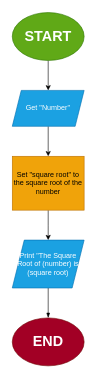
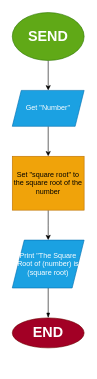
(48, 36) -> (48, 36)
(48, 342) -> (48, 333)
